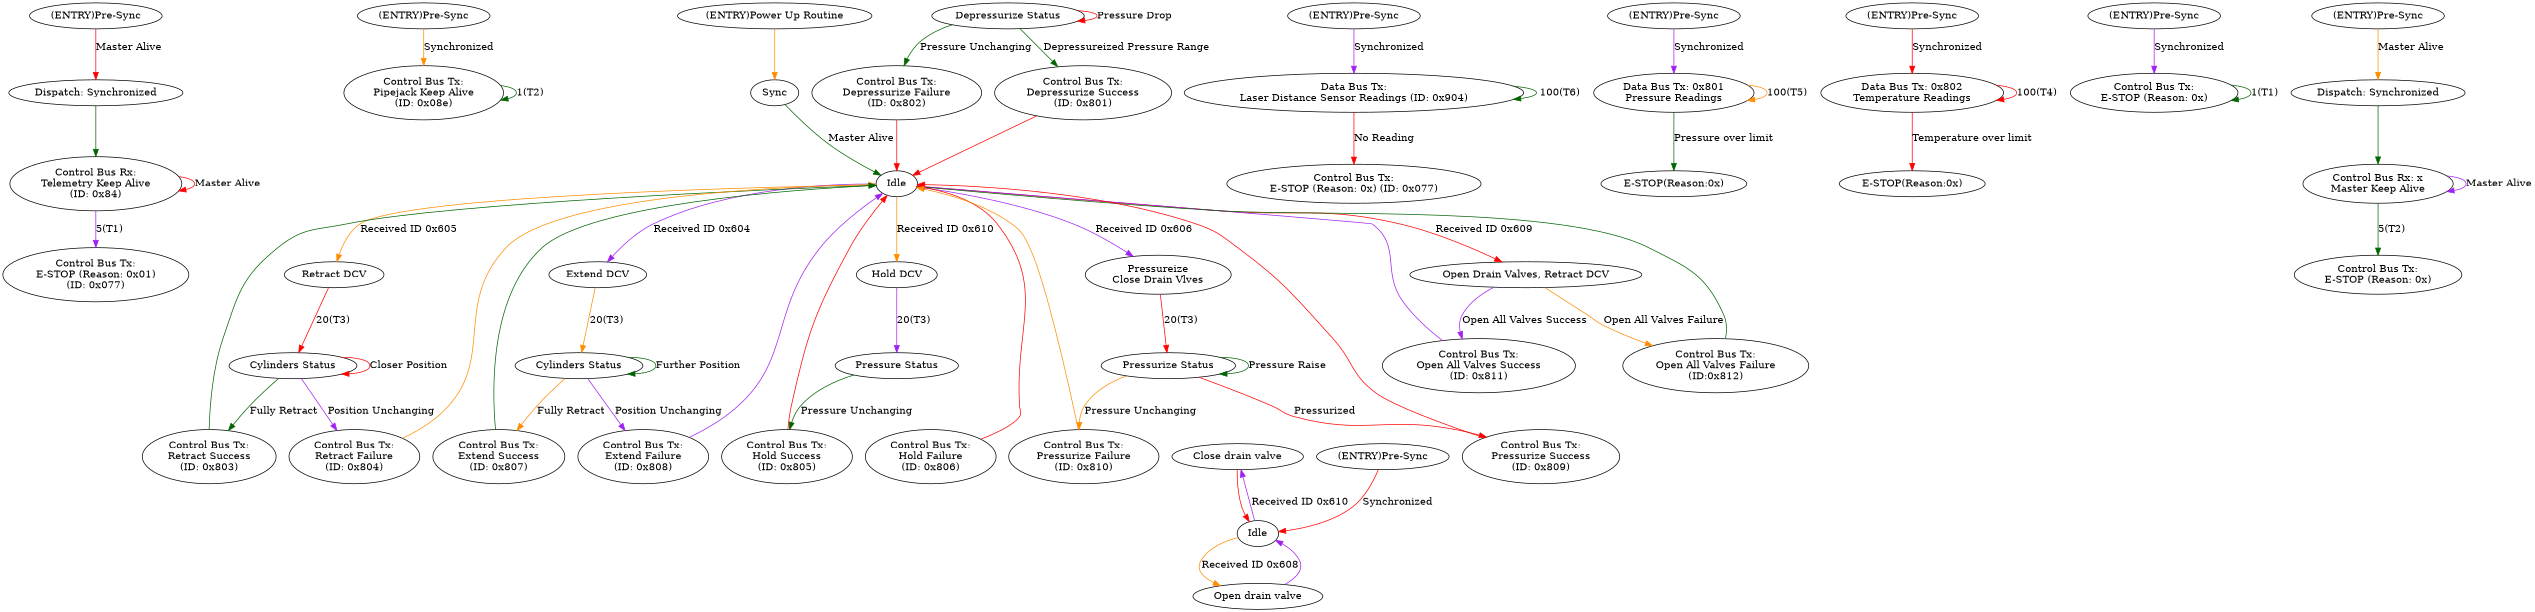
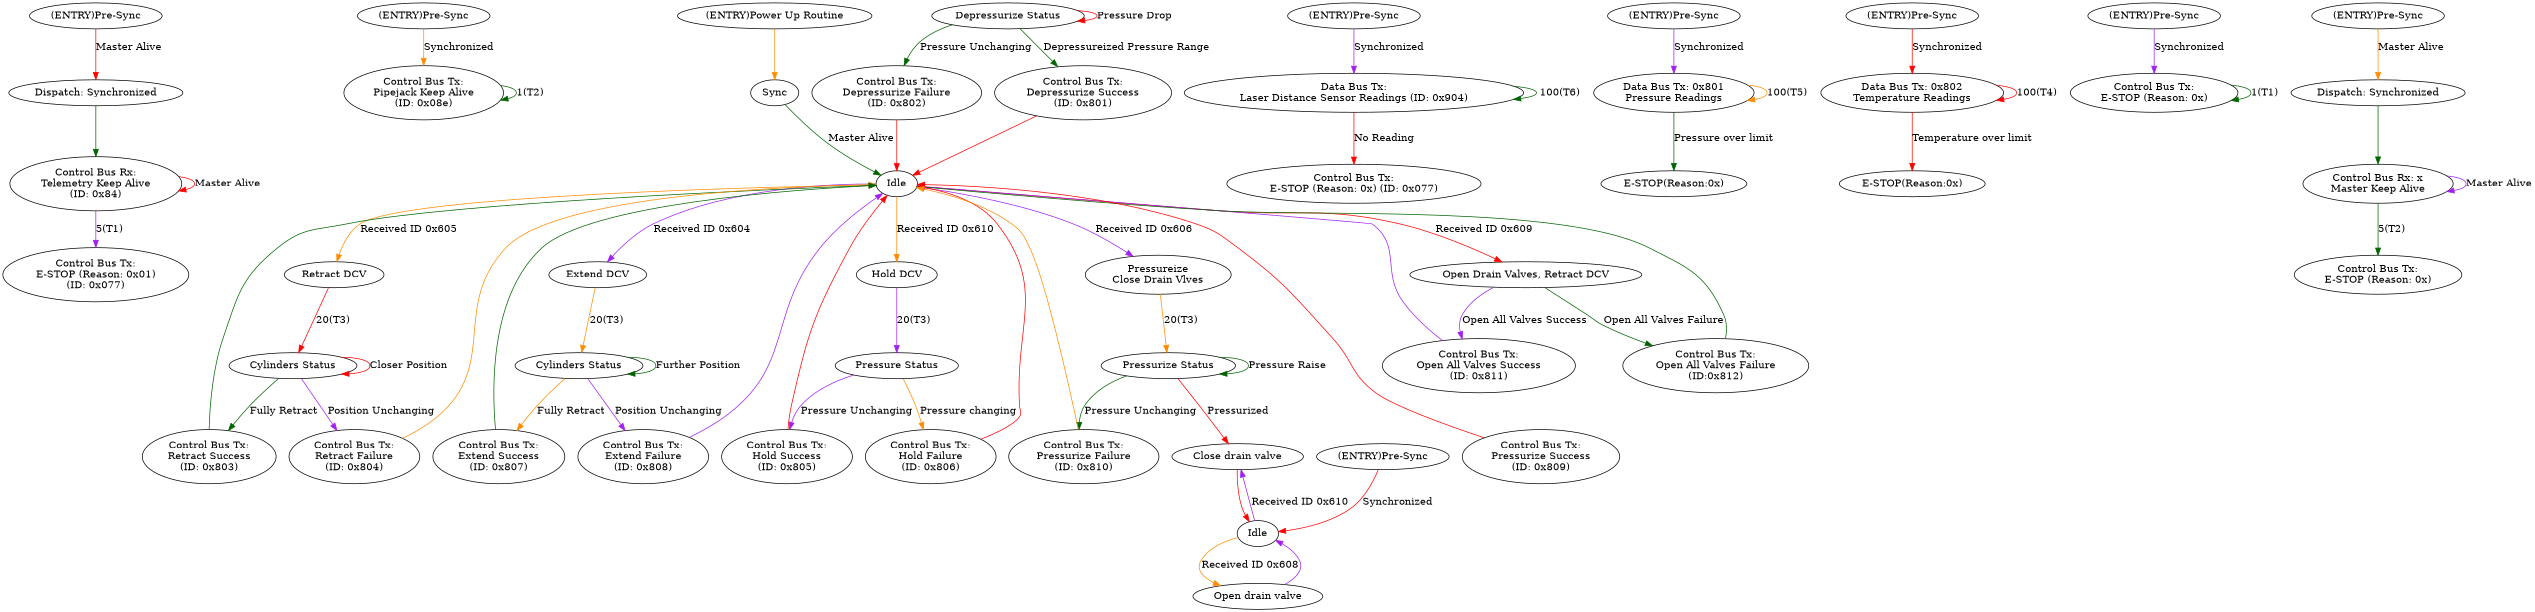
(1593, 319) -> (1593, 319)
(1163, 320) -> (1163, 320)
(817, 392) -> (817, 392)
(1096, 393) -> (1096, 393)
none -> (913, 400)
(1335, 424) -> (1201, 408)
